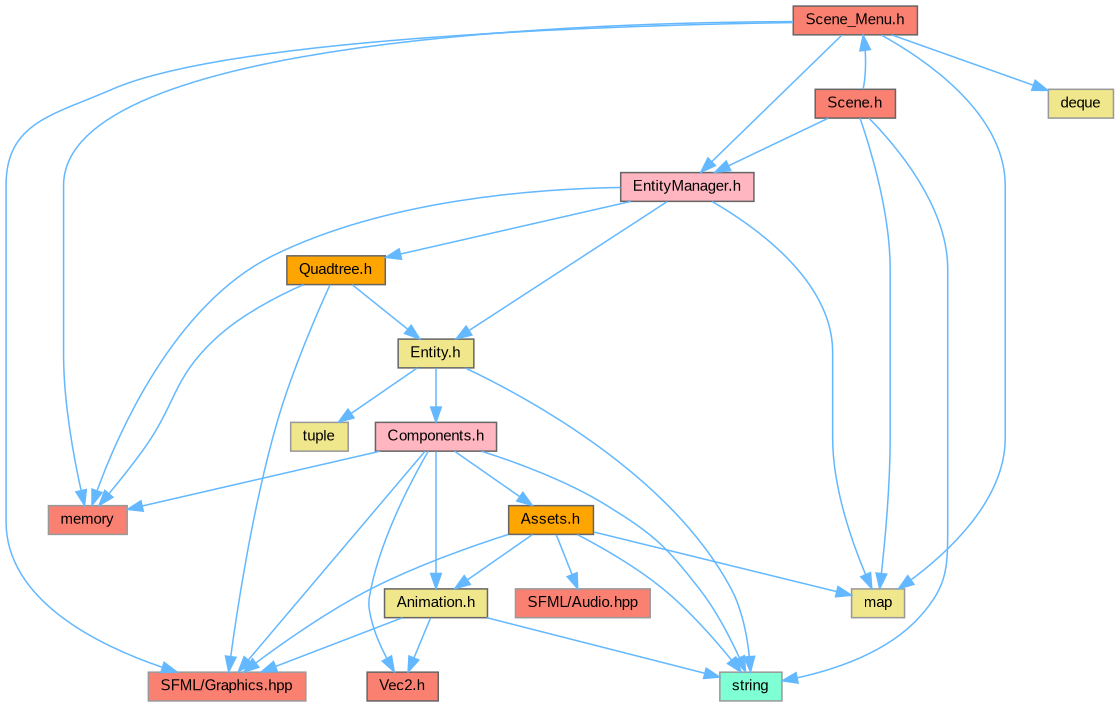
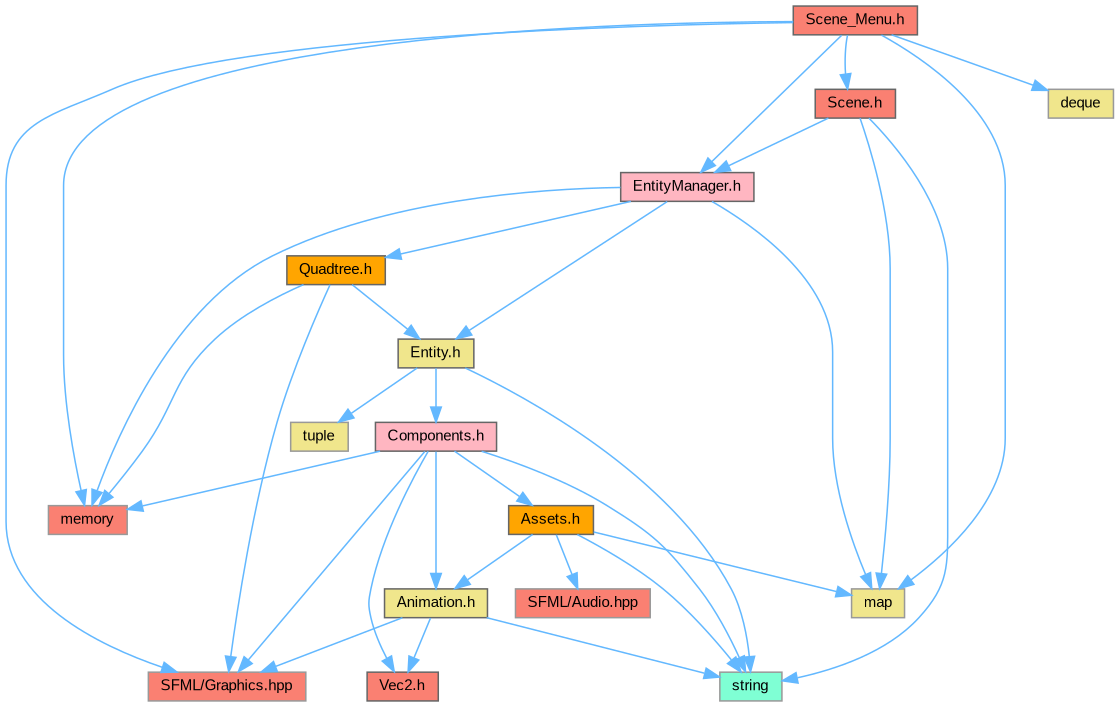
(865, 70) -> (845, 55)
(382, 583) -> none
